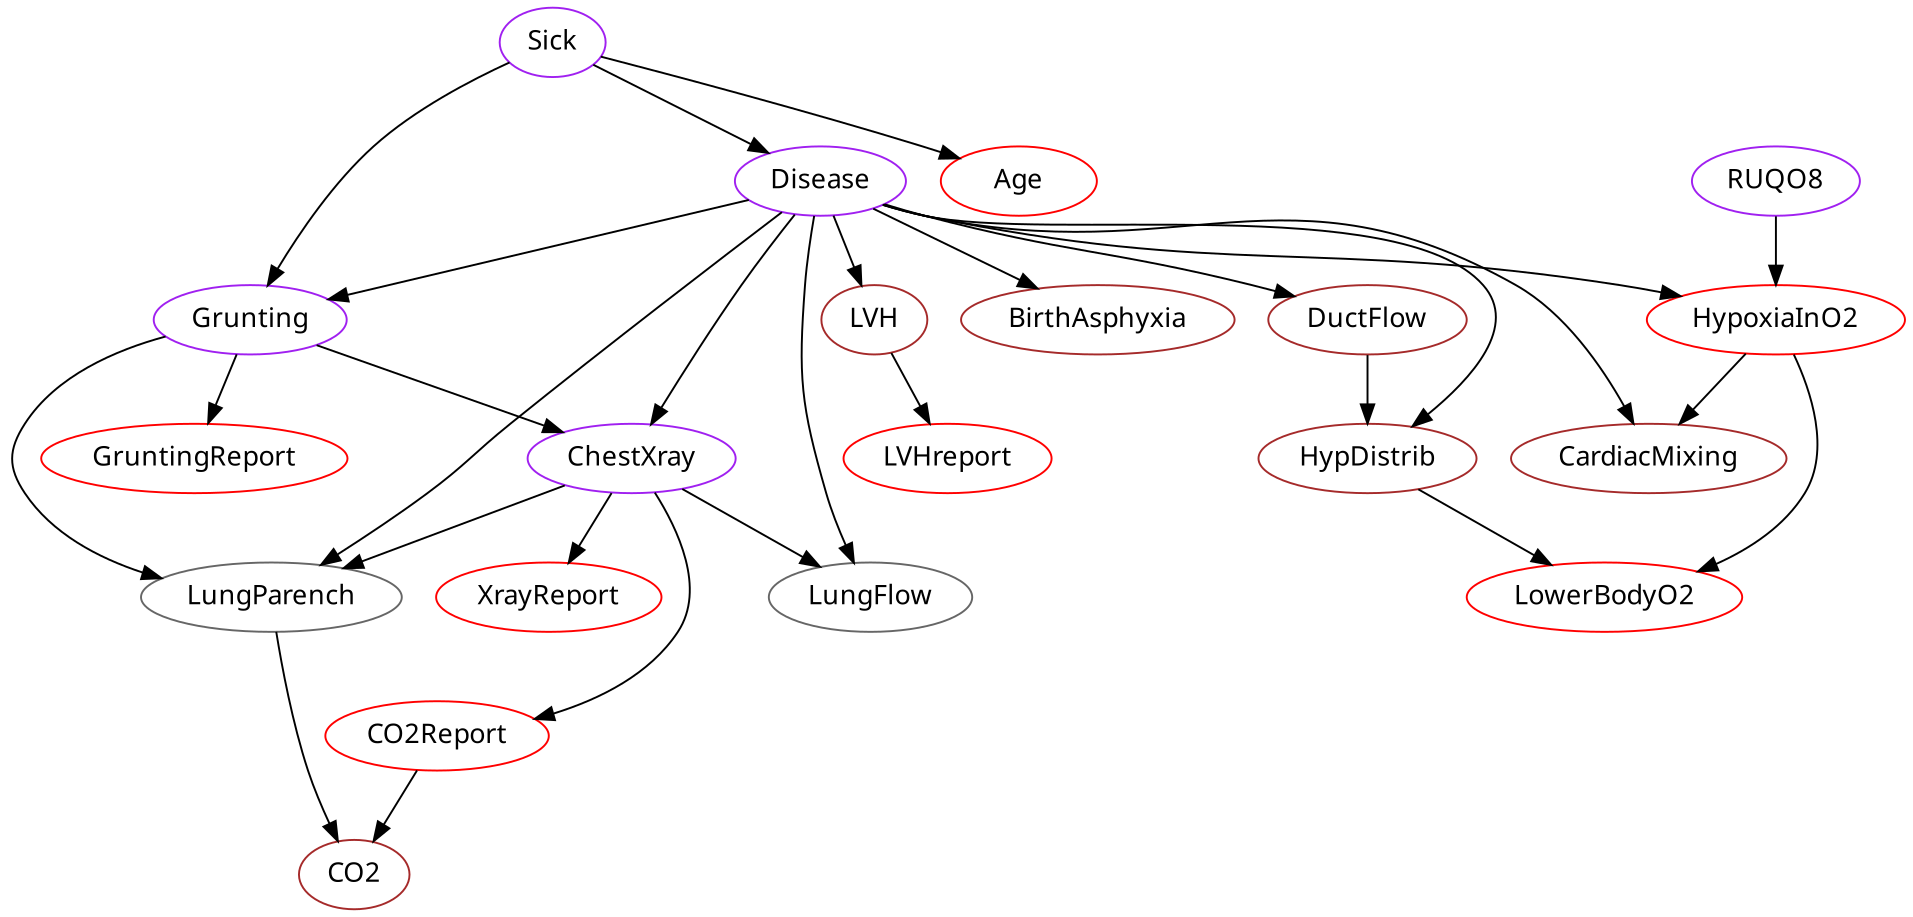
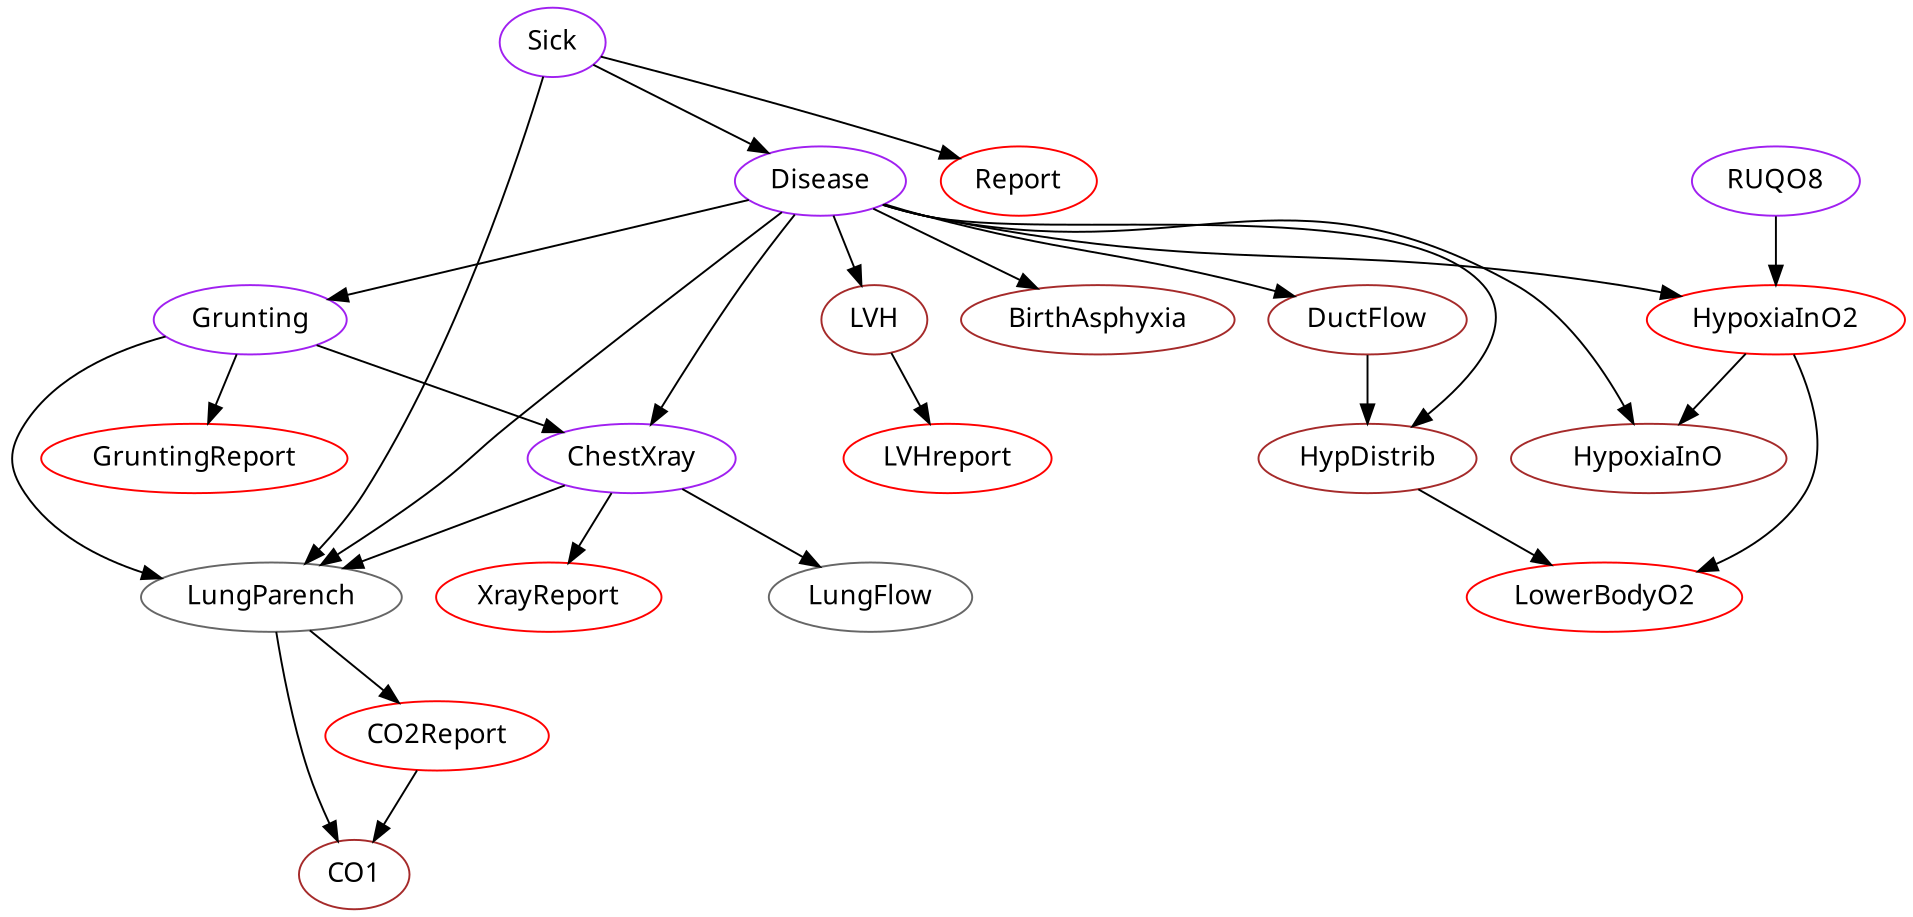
(375, 145) -> (452, 324)
(1019, 181) -> (1019, 181)
(803, 383) -> none
(1649, 458) -> (1649, 458)
(677, 633) -> (347, 660)
(354, 875) -> (354, 875)
